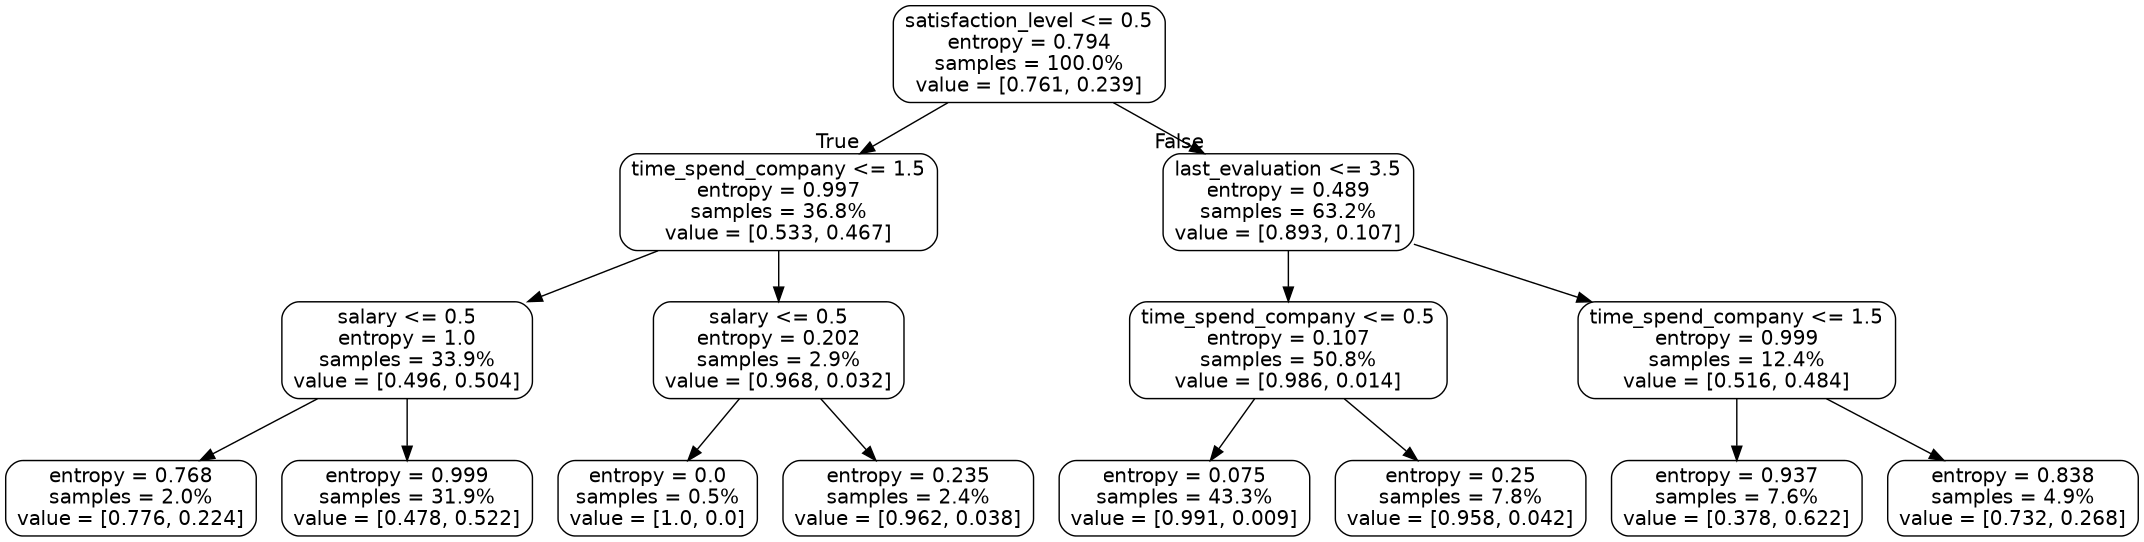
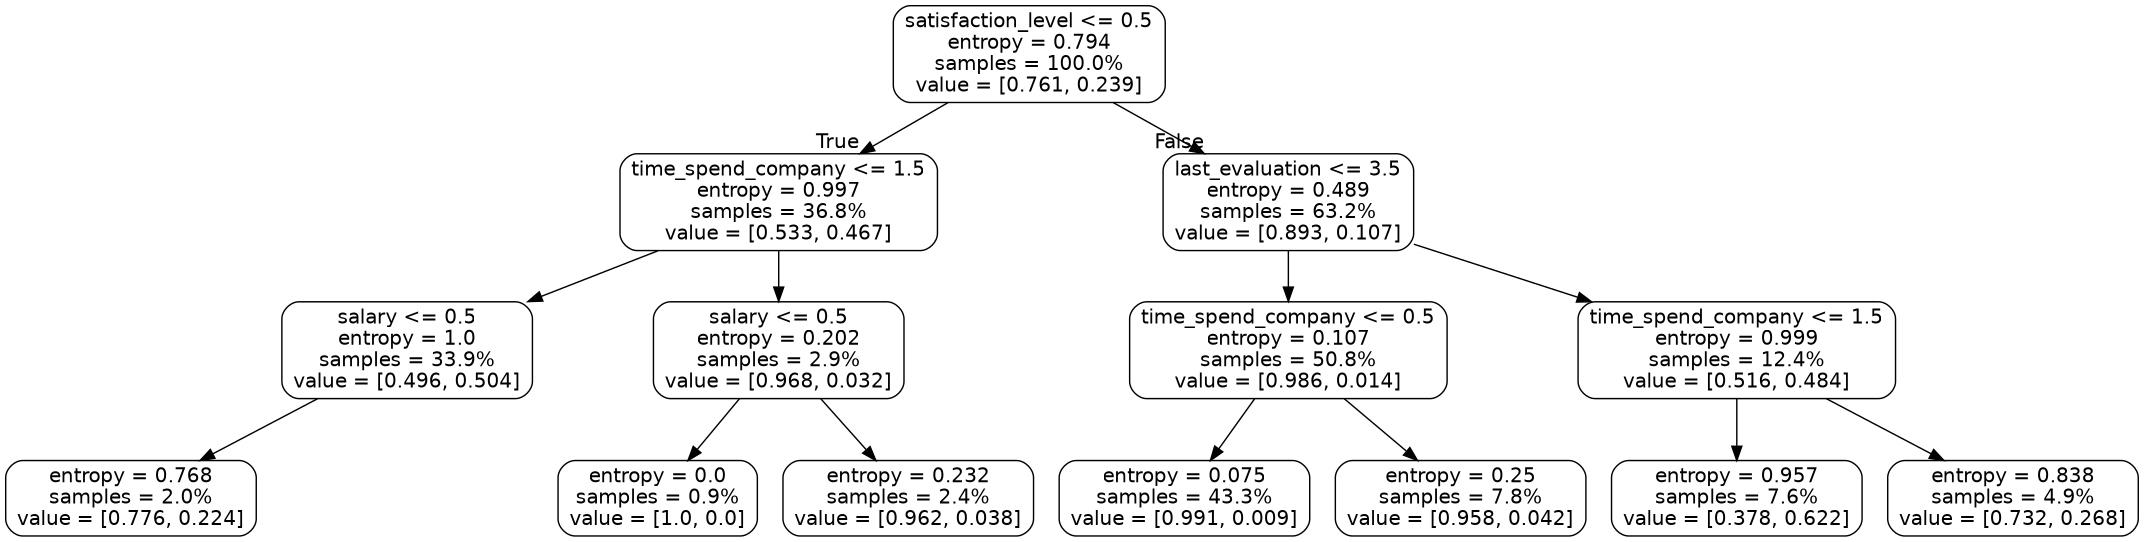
(407, 498) -> none
(658, 498) -> (658, 498)
(908, 498) -> (908, 498)
(1737, 498) -> (1737, 498)
